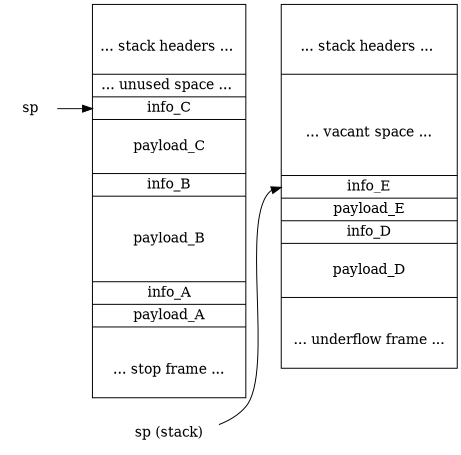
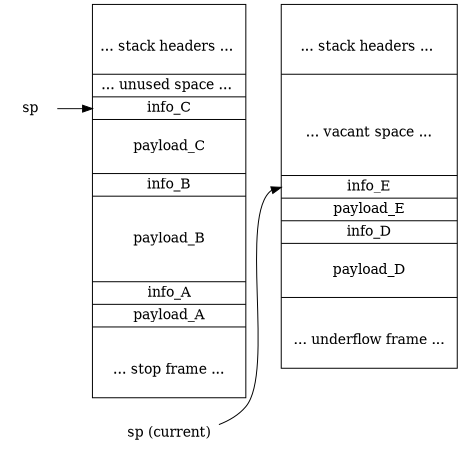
(169, 433) -> (169, 433)
